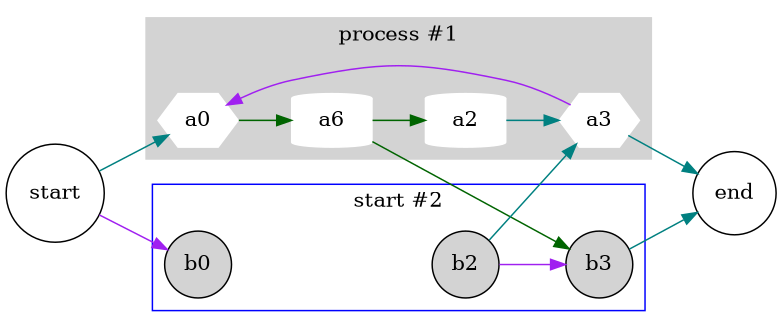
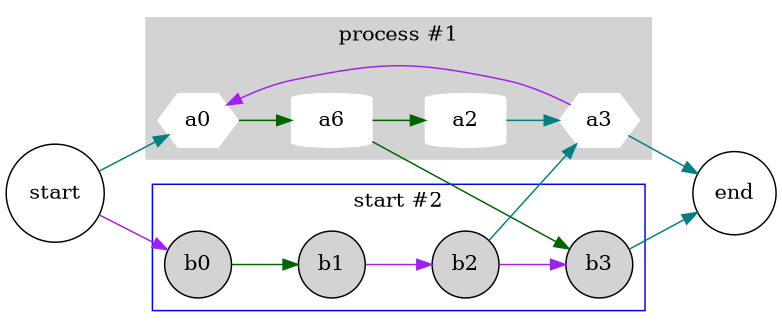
none -> (332, 265)
